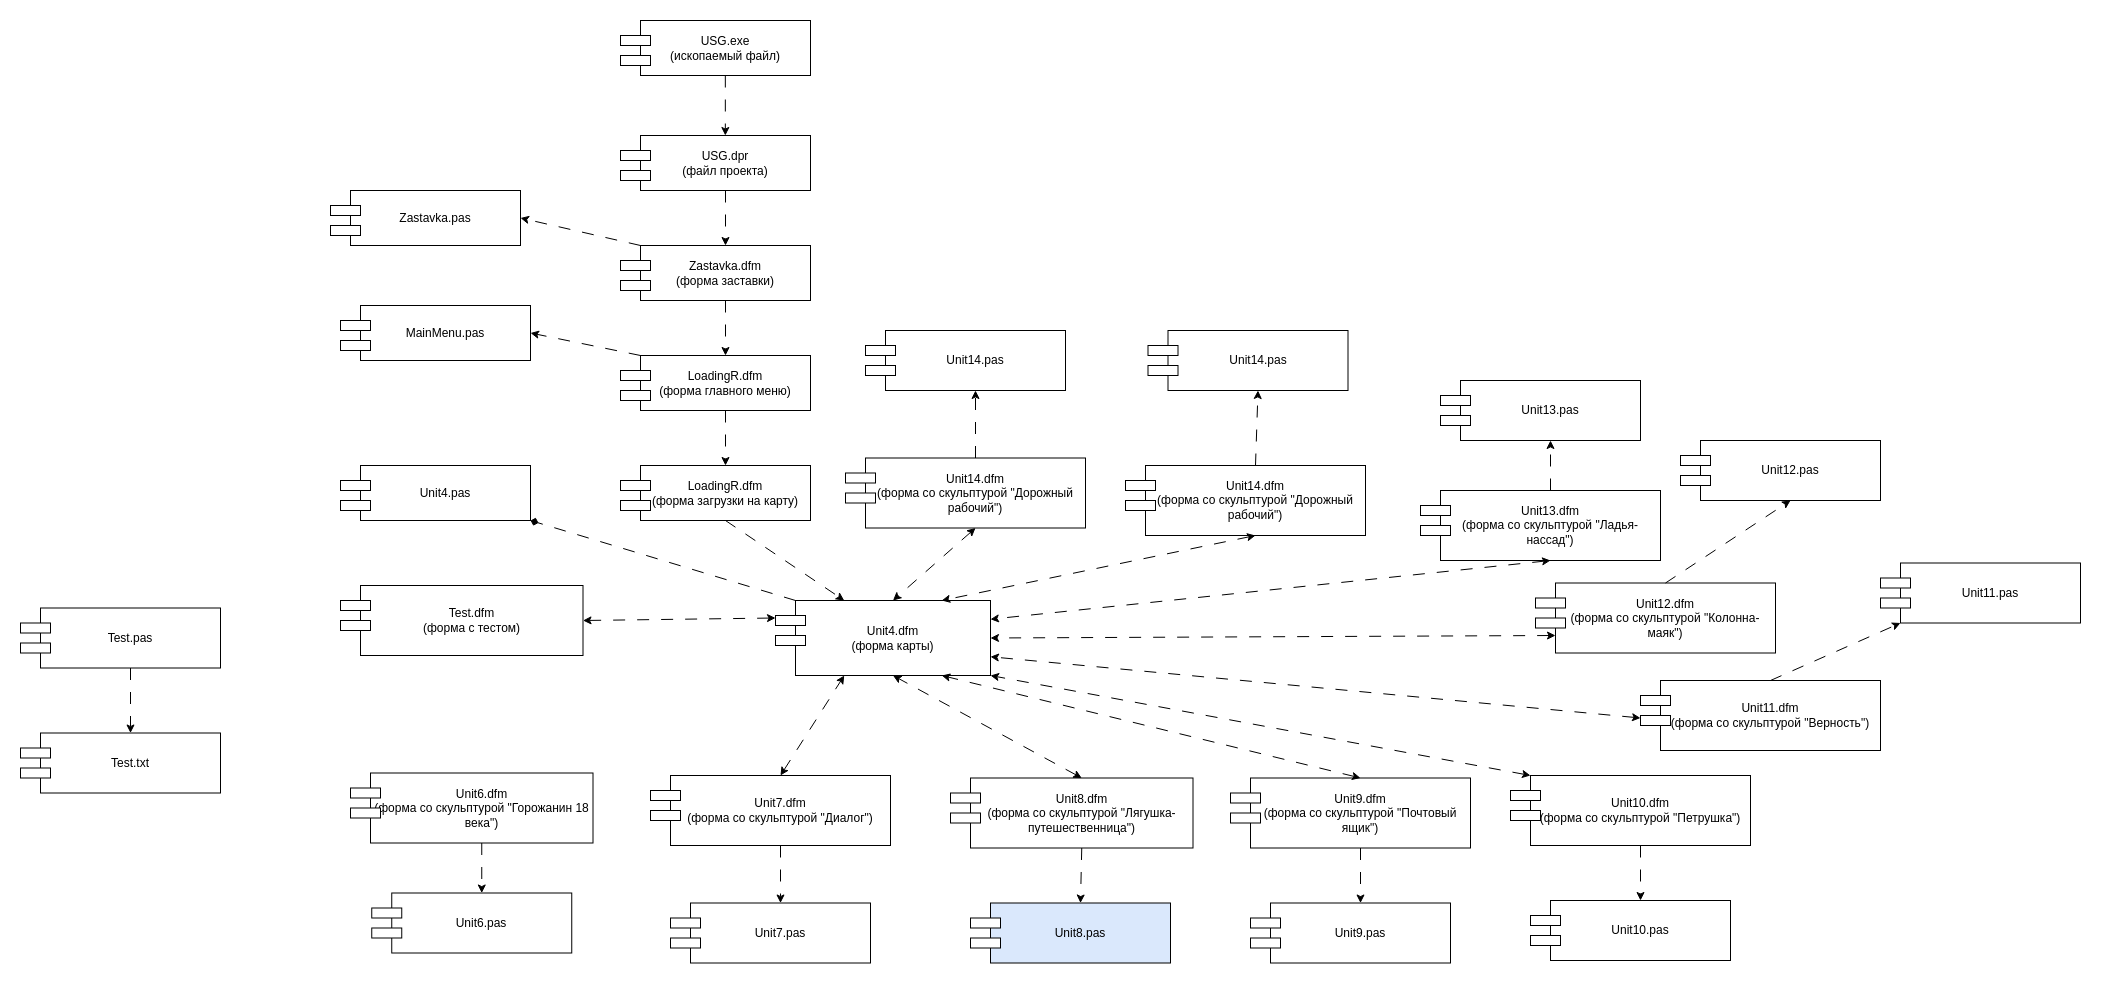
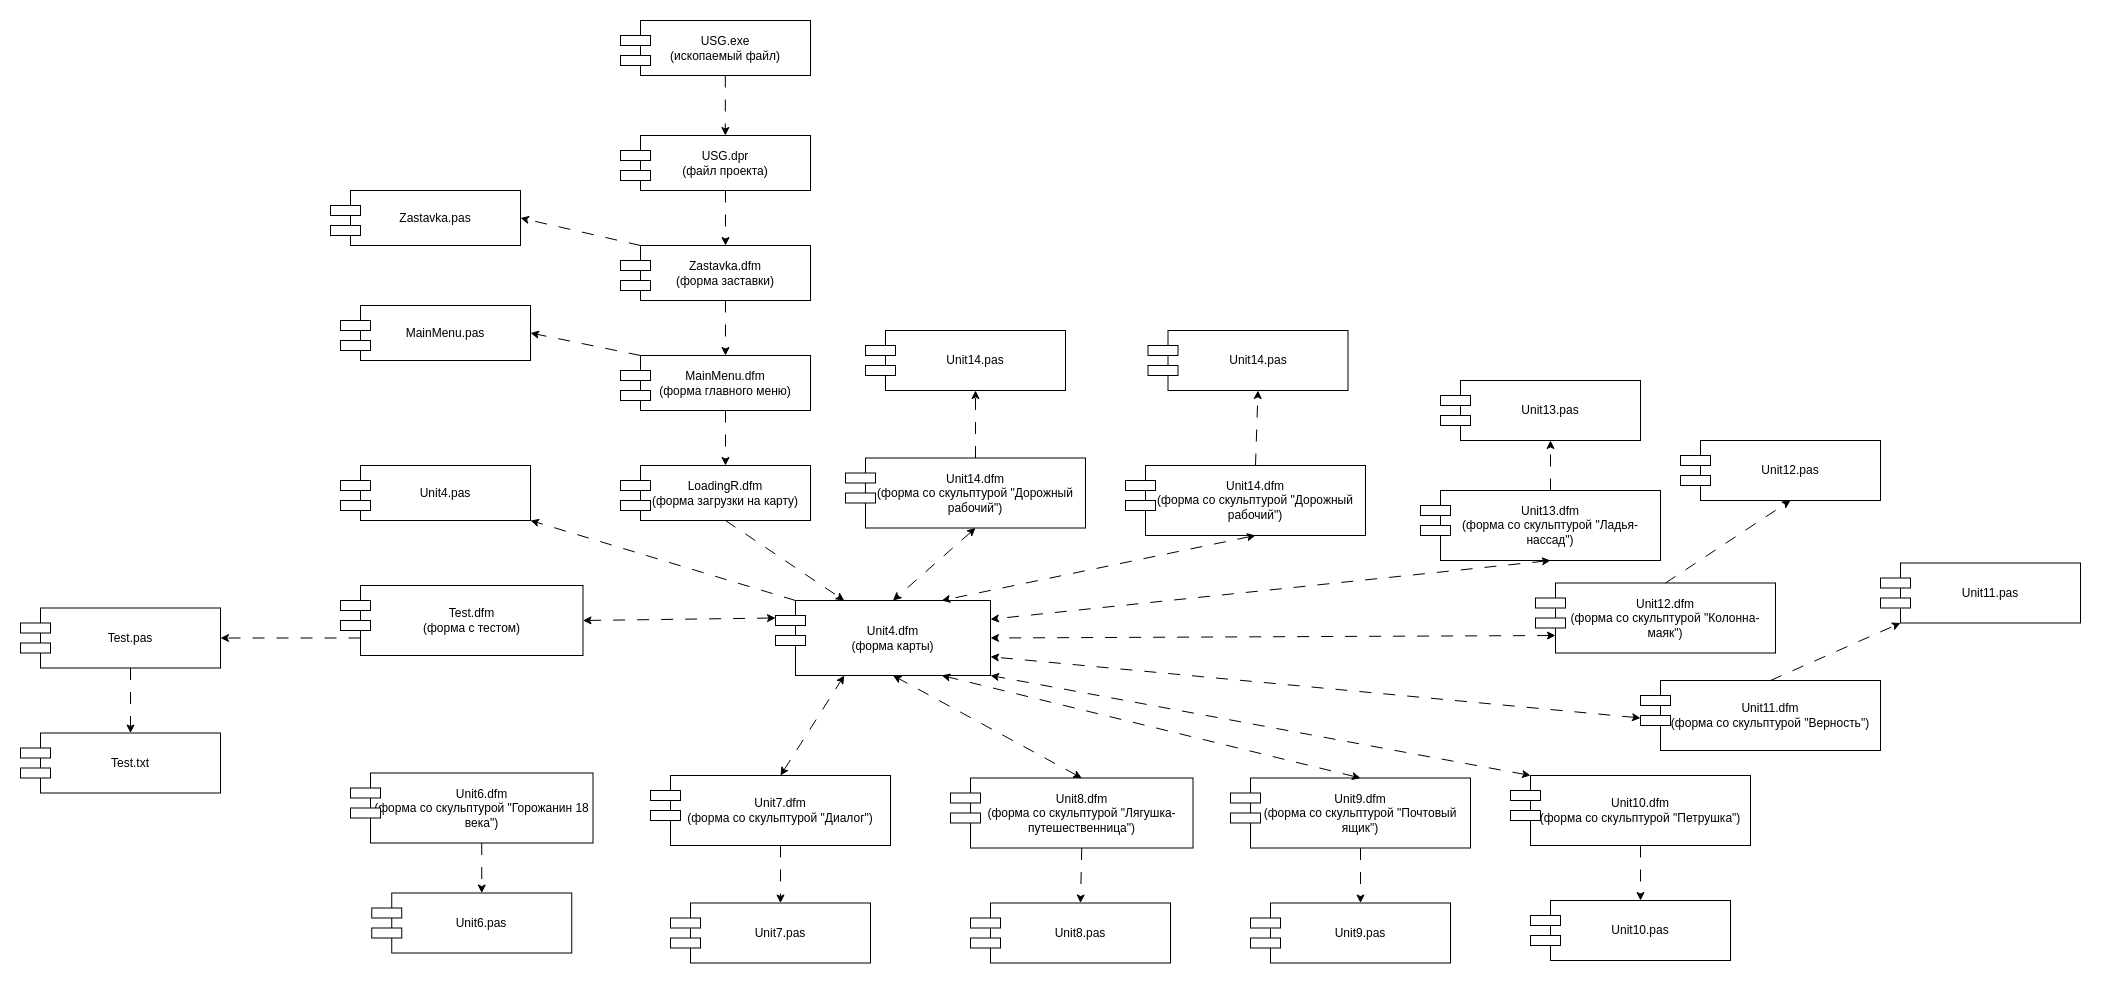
(726, 384) -> (726, 384)
(539, 523) -> (539, 523)
none -> (330, 638)
(1081, 933) -> (1081, 933)
